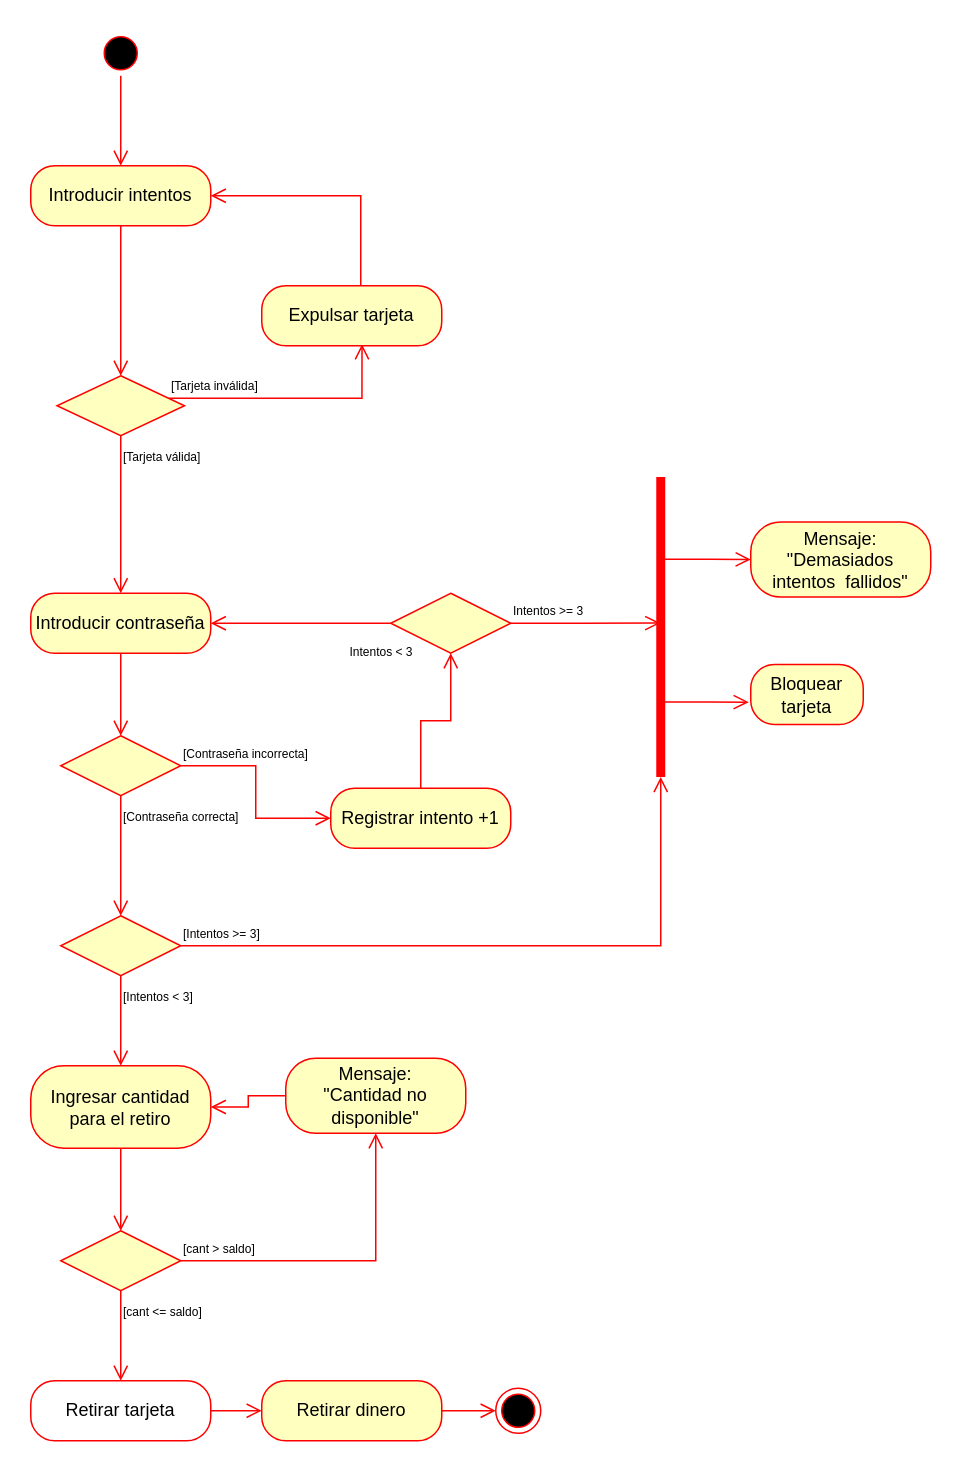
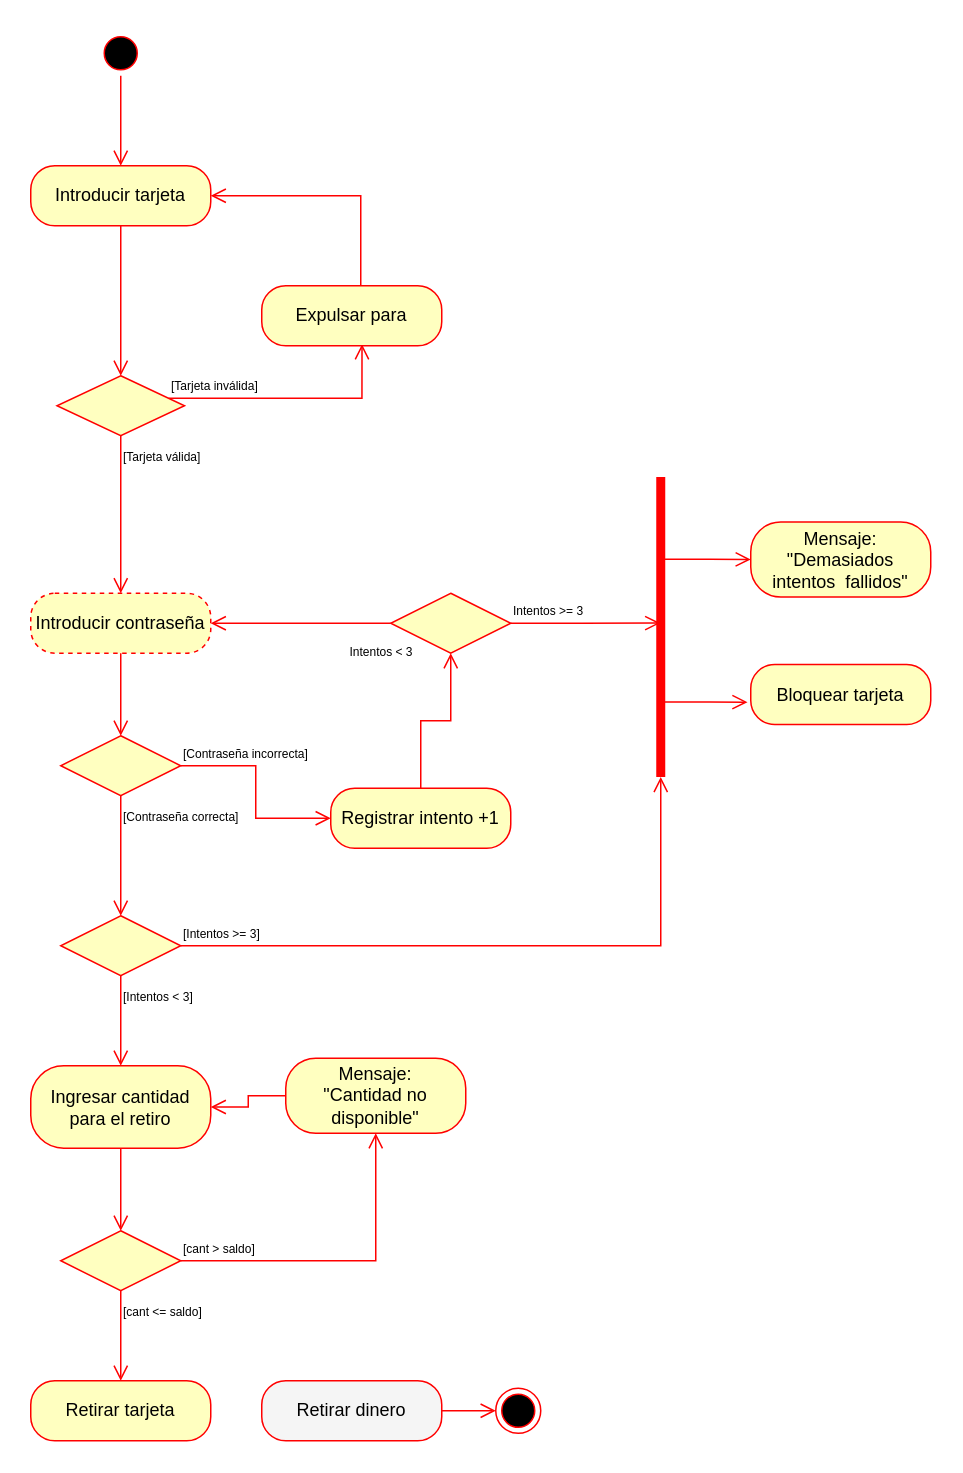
(121, 196) -> (121, 196)
(352, 316) -> (352, 316)
(121, 623) -> (121, 623)
(807, 695) -> (841, 695)
(121, 1411) -> (121, 1411)
(234, 1411) -> none
(352, 1411) -> (352, 1411)
